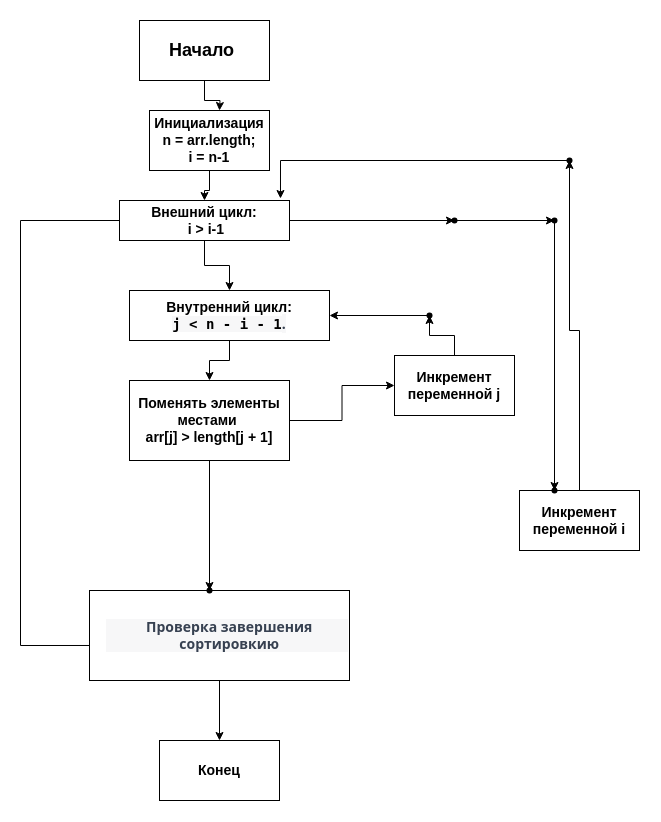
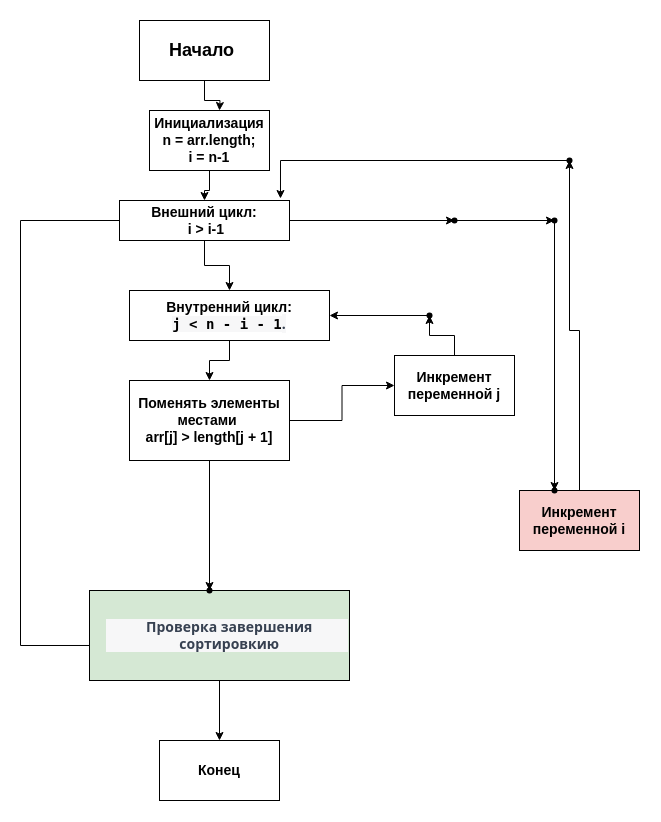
(580, 521) -> (580, 521)
(220, 636) -> (220, 636)
